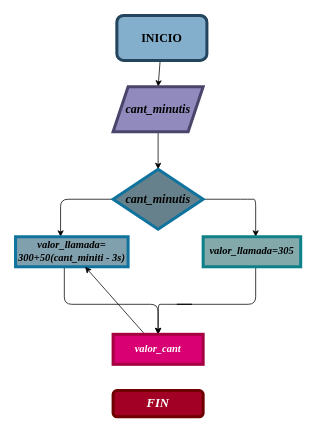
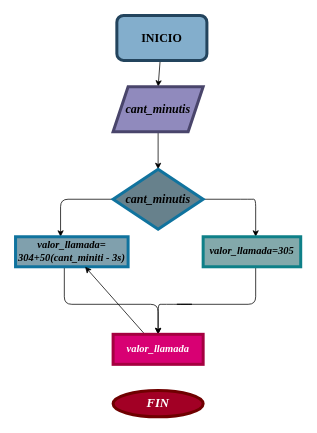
(72, 252) -> (72, 252)
(158, 349) -> (158, 349)
(158, 404) -> (158, 404)
